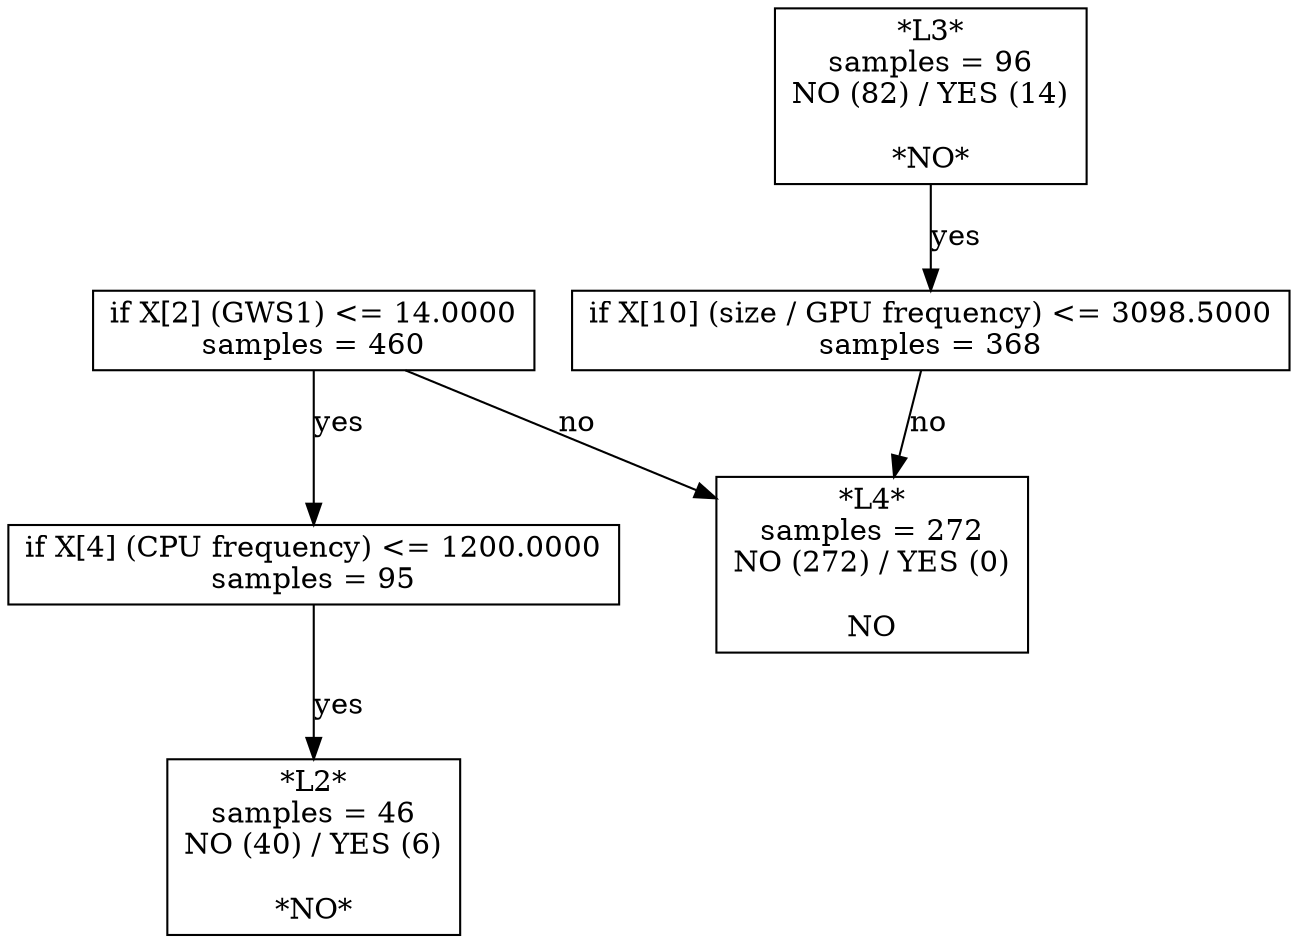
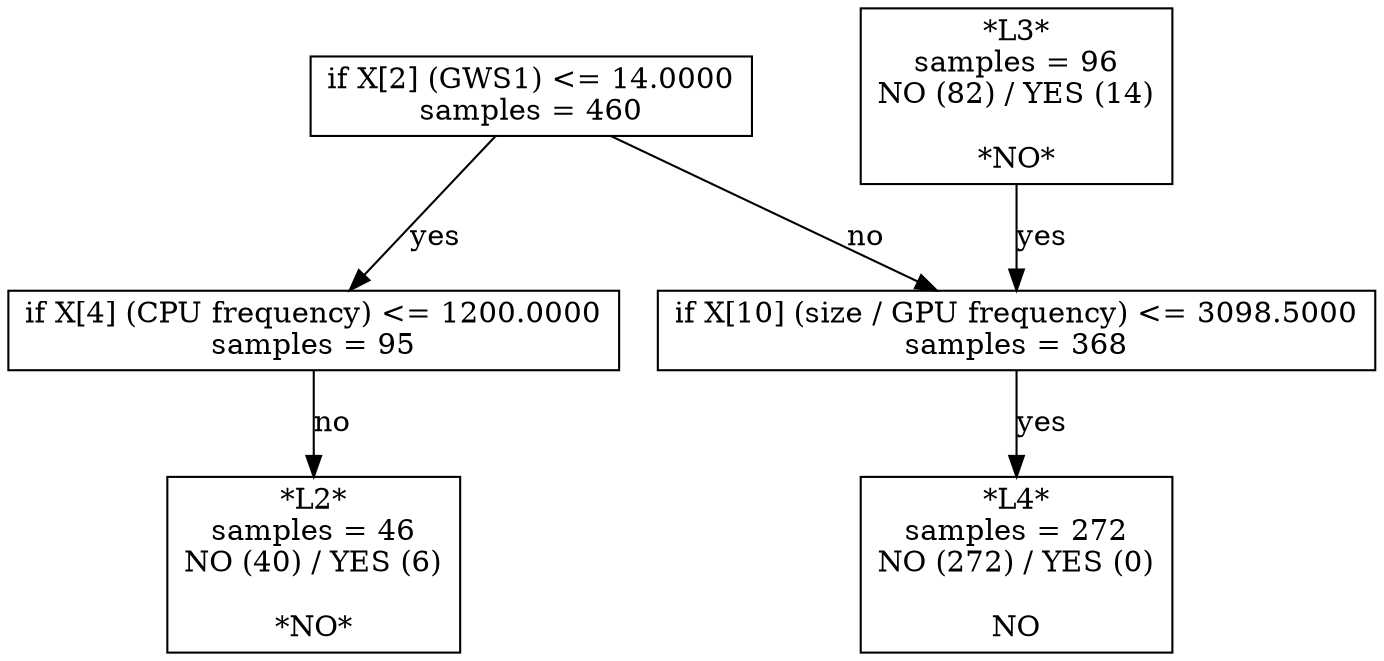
(929, 424) -> (1043, 424)
(551, 430) -> (764, 209)
(340, 706) -> (333, 424)
